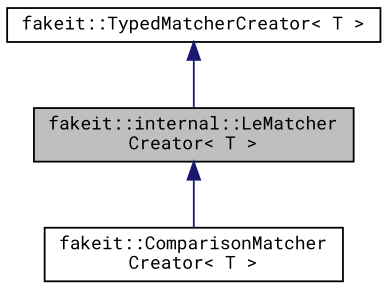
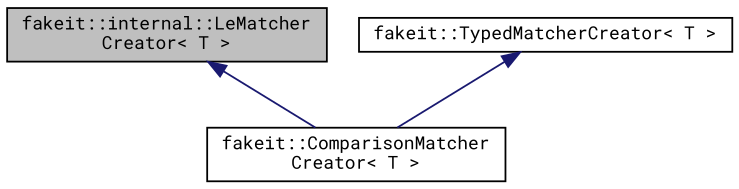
(194, 84) -> (451, 95)
